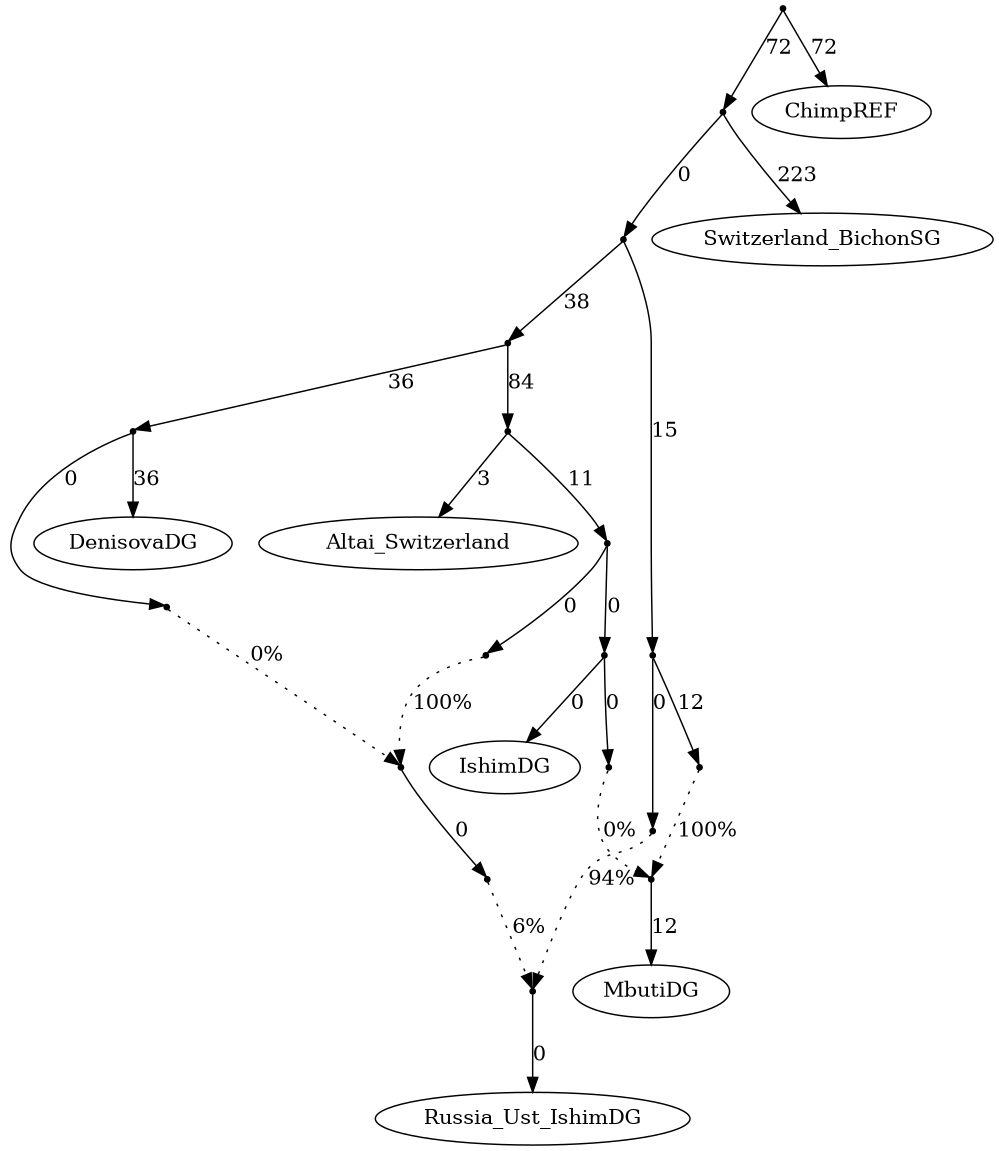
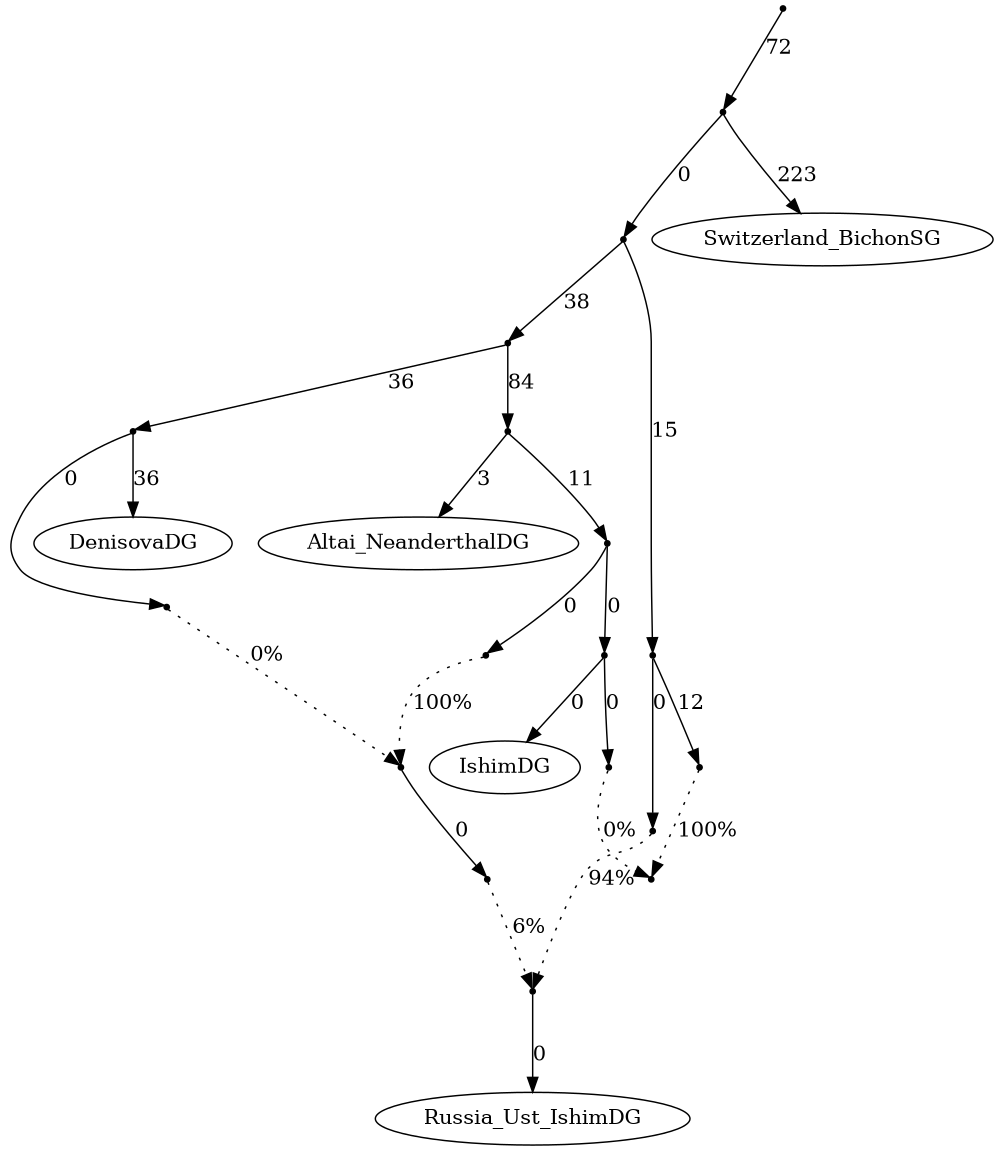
(842, 112) -> none
(418, 543) -> (418, 543)
(651, 991) -> none
